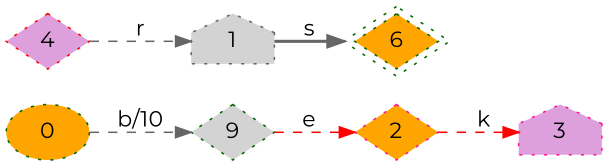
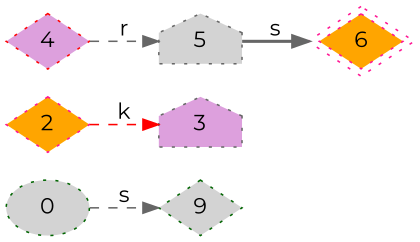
(233, 41) -> (200, 41)
(397, 41) -> (361, 41)
(140, 121) -> (124, 196)
(48, 132) -> (48, 208)
(307, 132) -> none
(560, 132) -> (200, 125)
